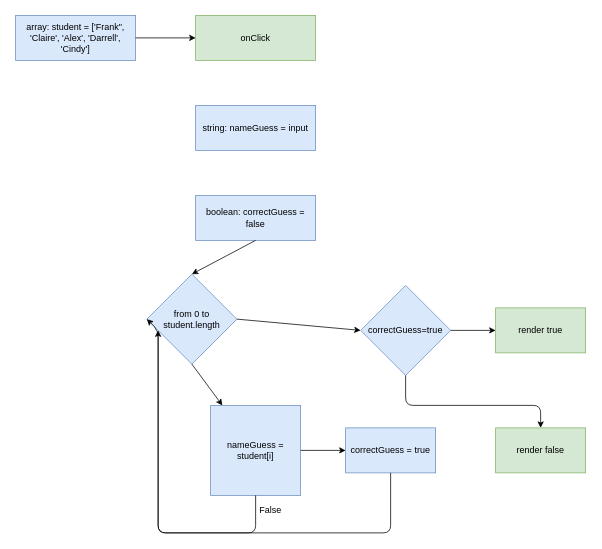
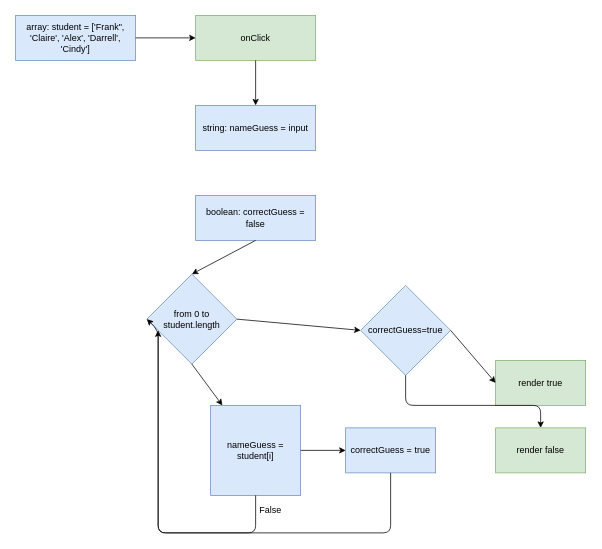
none -> (255, 80)
(540, 330) -> (540, 383)
